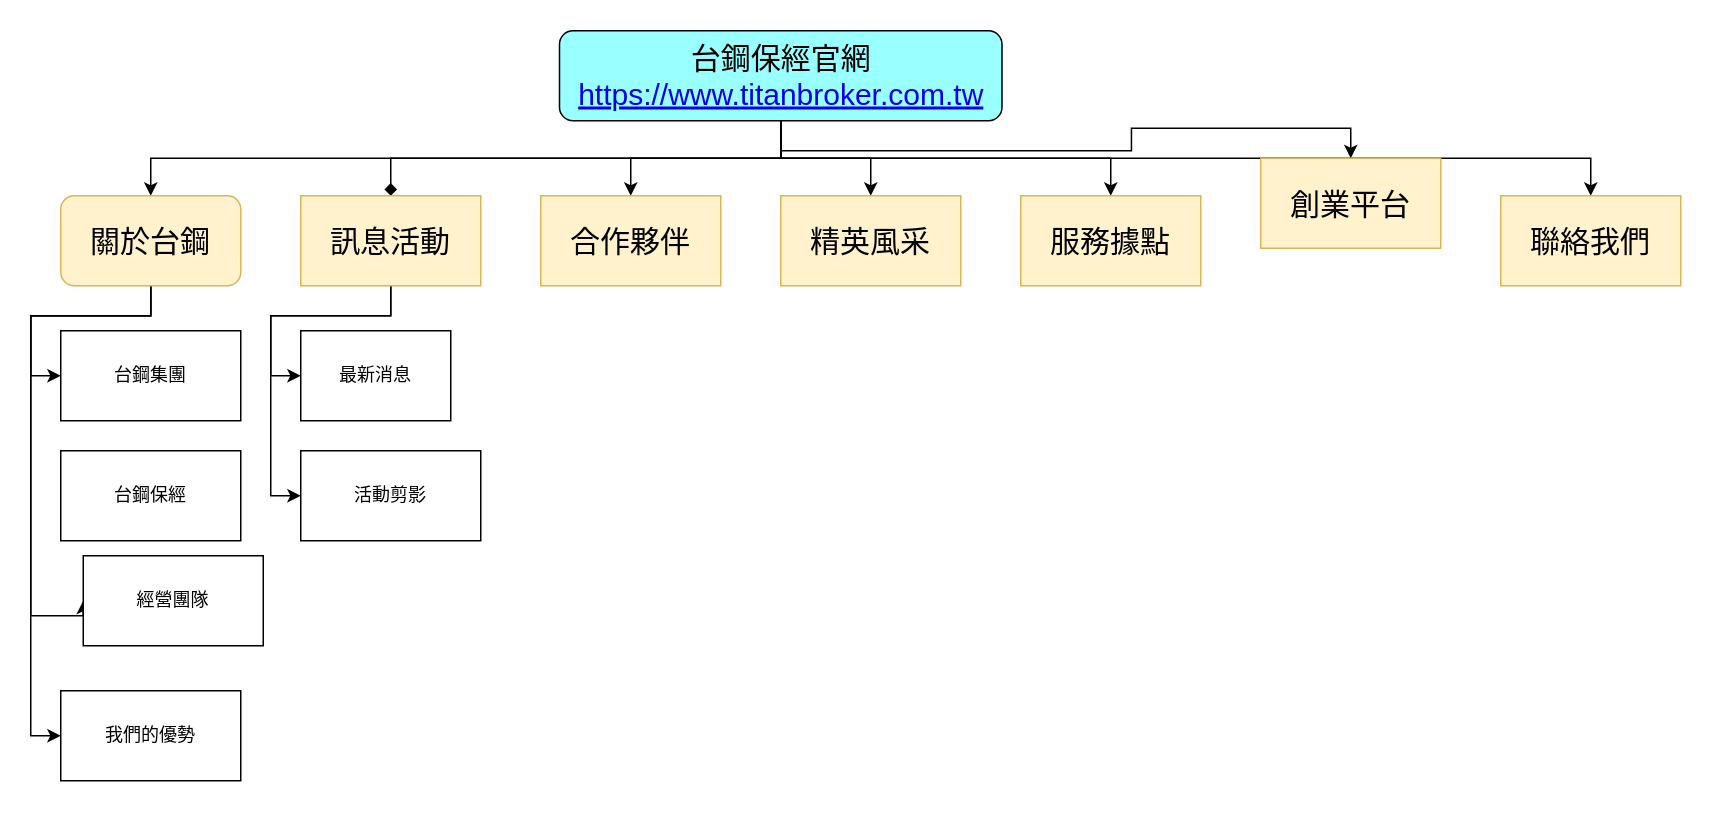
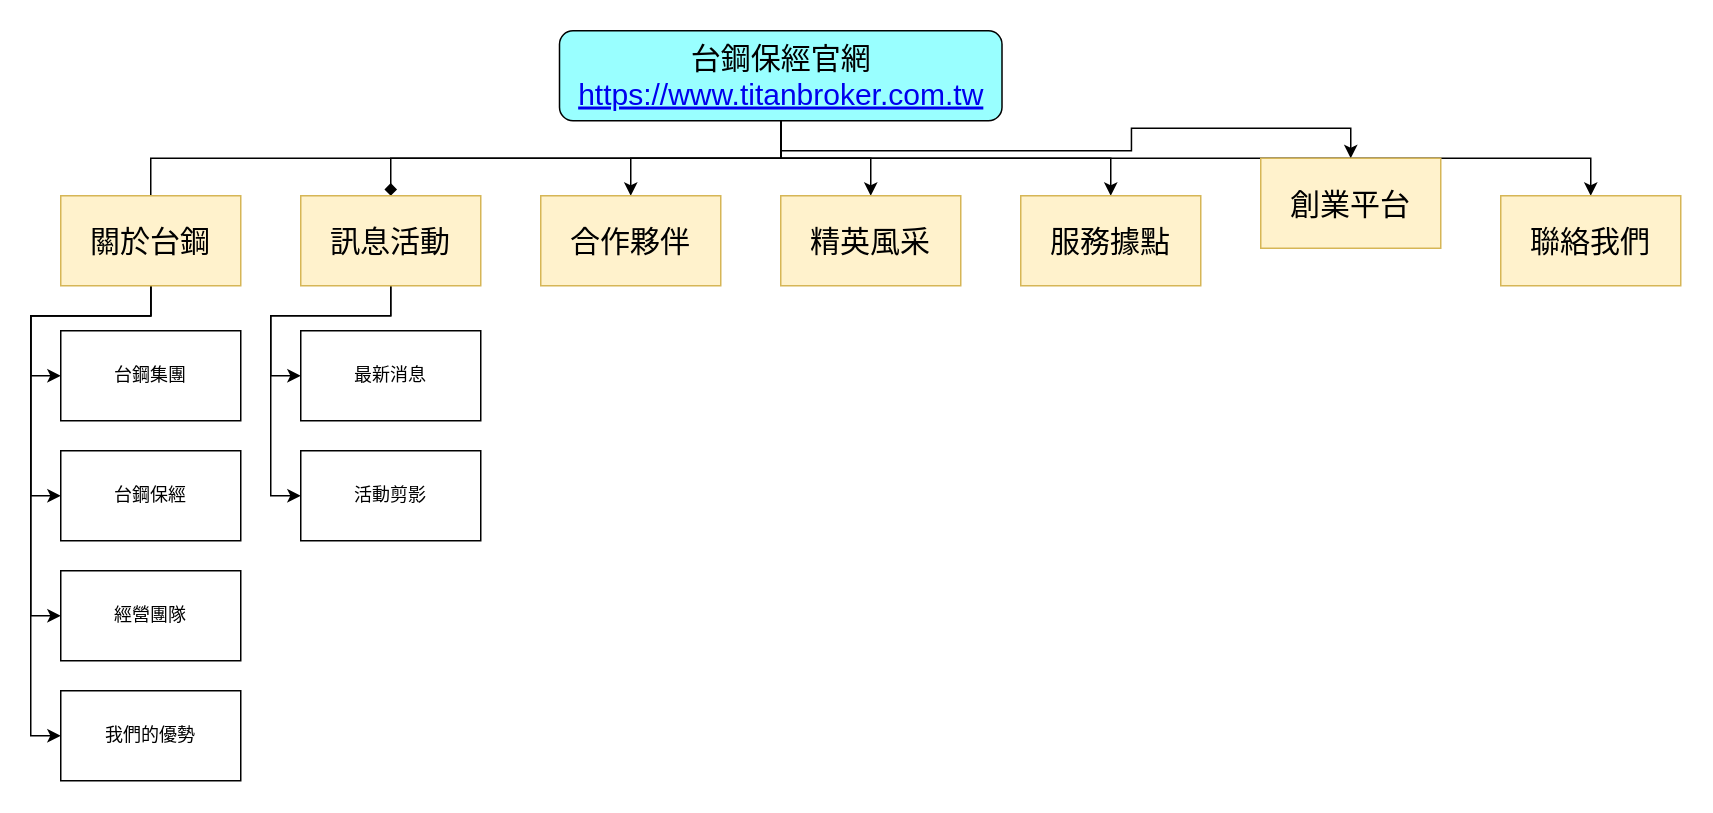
(151, 184) -> (151, 188)
(151, 241) -> (151, 241)
(376, 376) -> (391, 376)
none -> (42, 496)
(173, 601) -> (151, 616)
